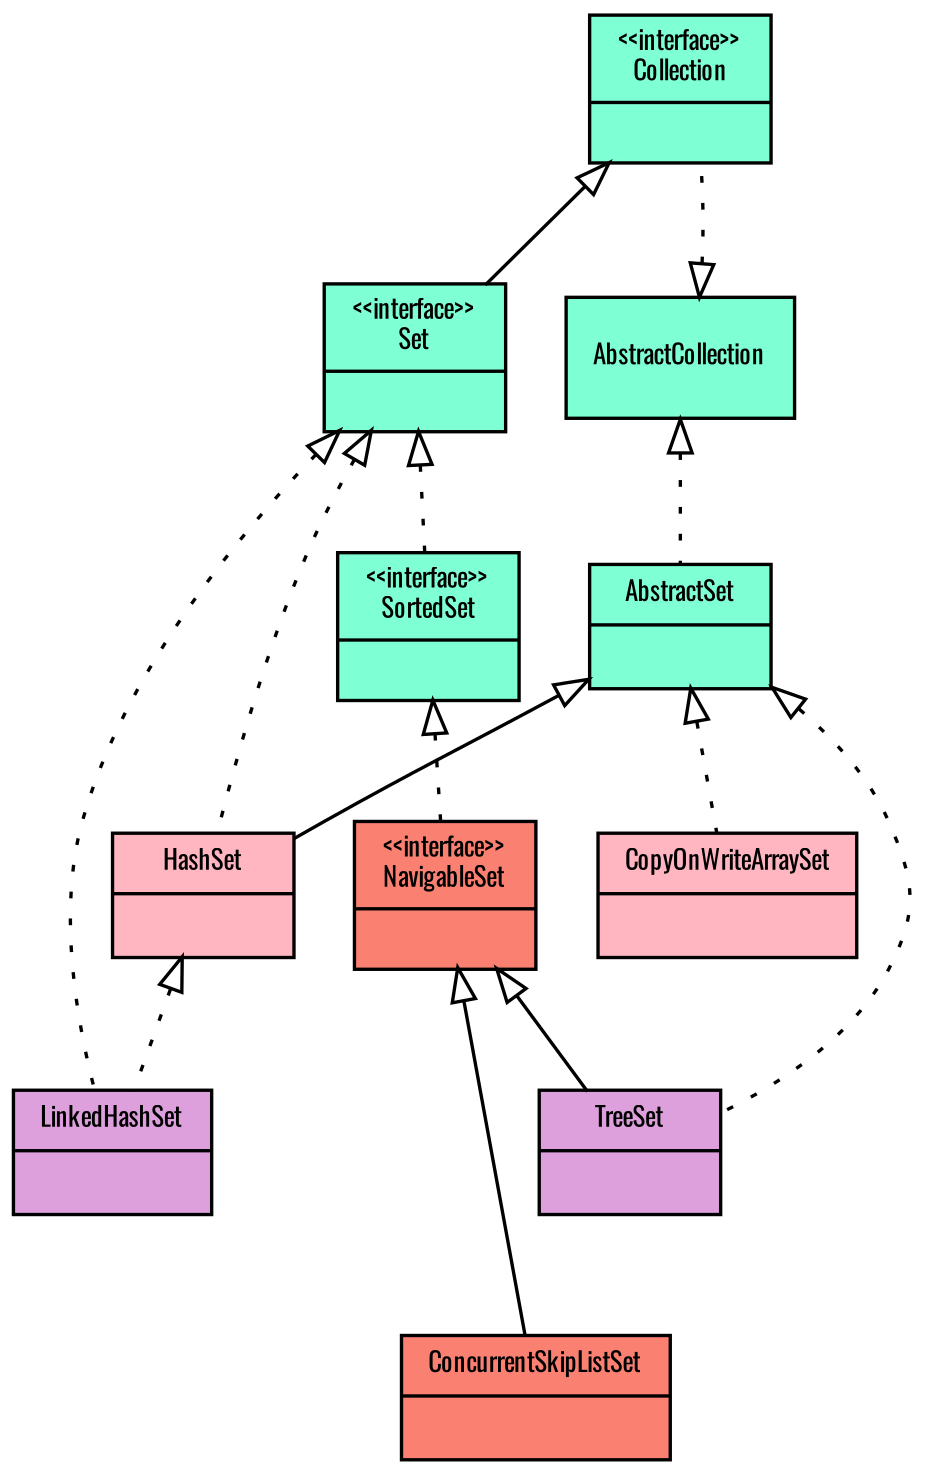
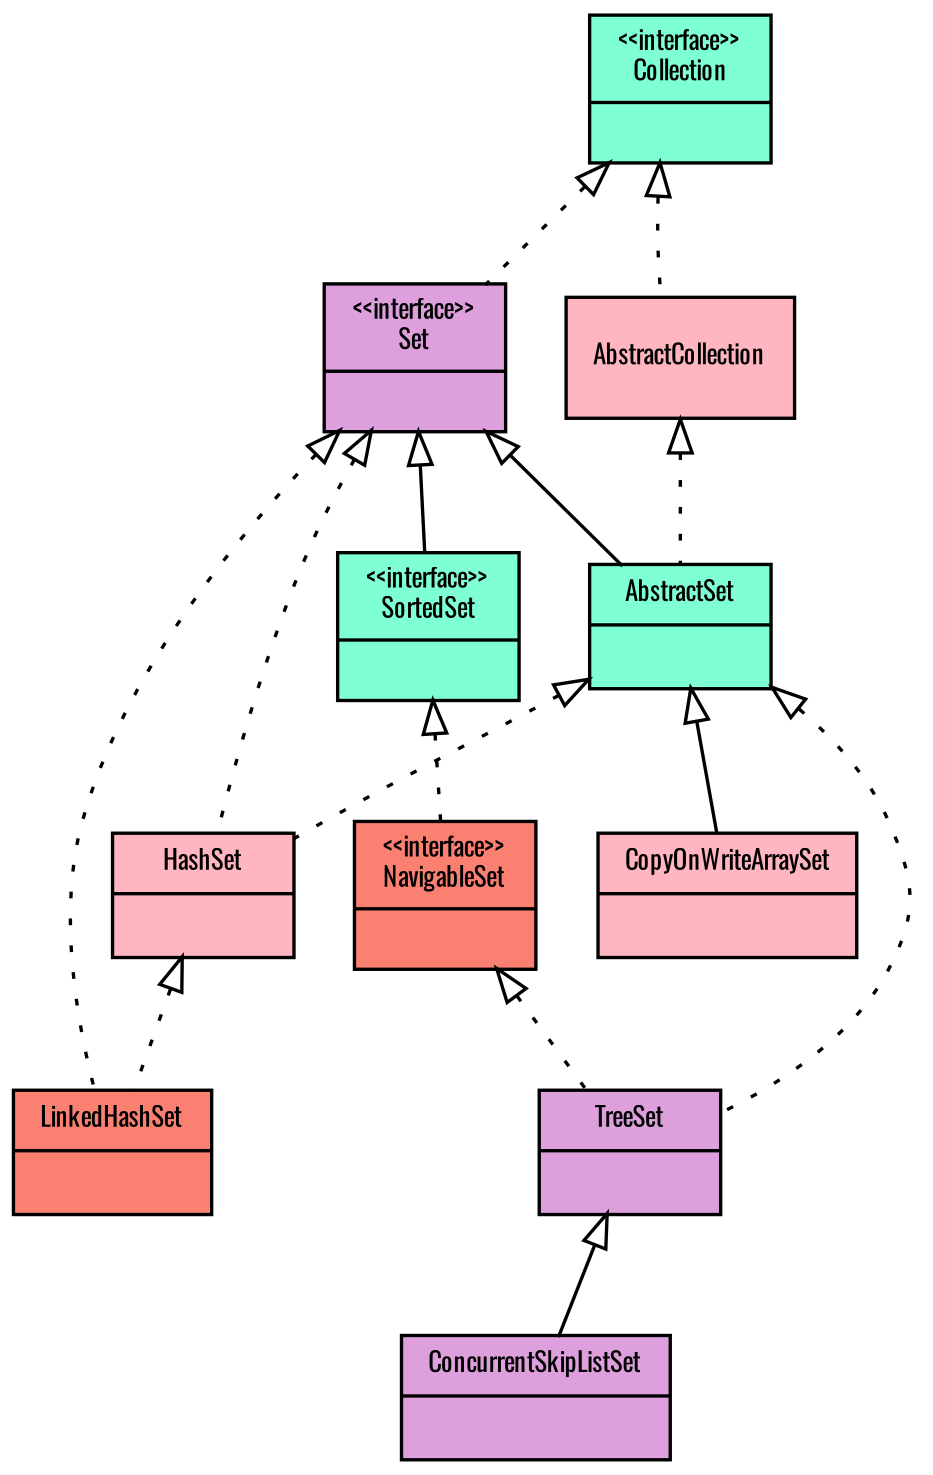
(703, 213) -> (658, 247)
(535, 236) -> (535, 236)
(415, 358) -> (415, 358)
(680, 358) -> (680, 358)
(423, 509) -> (423, 509)
none -> (566, 511)
(413, 773) -> (413, 773)
(707, 778) -> (707, 778)
(552, 1044) -> (552, 1044)
(113, 1152) -> (113, 1152)
(495, 1169) -> (577, 1291)
(536, 1398) -> (536, 1398)
